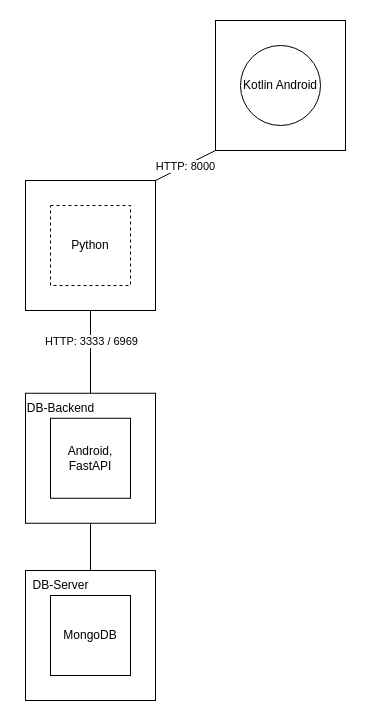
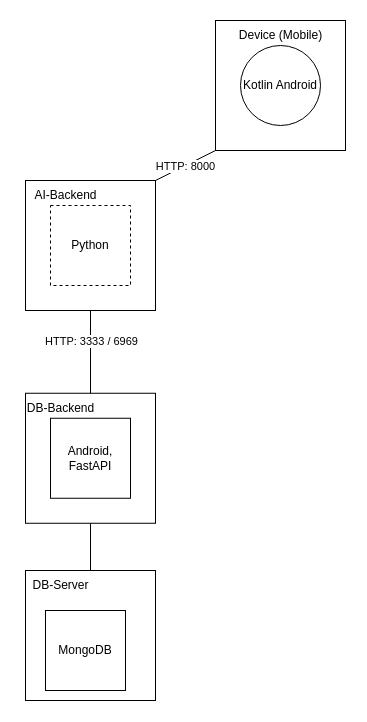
none -> (281, 36)
none -> (66, 196)
(91, 636) -> (86, 651)
